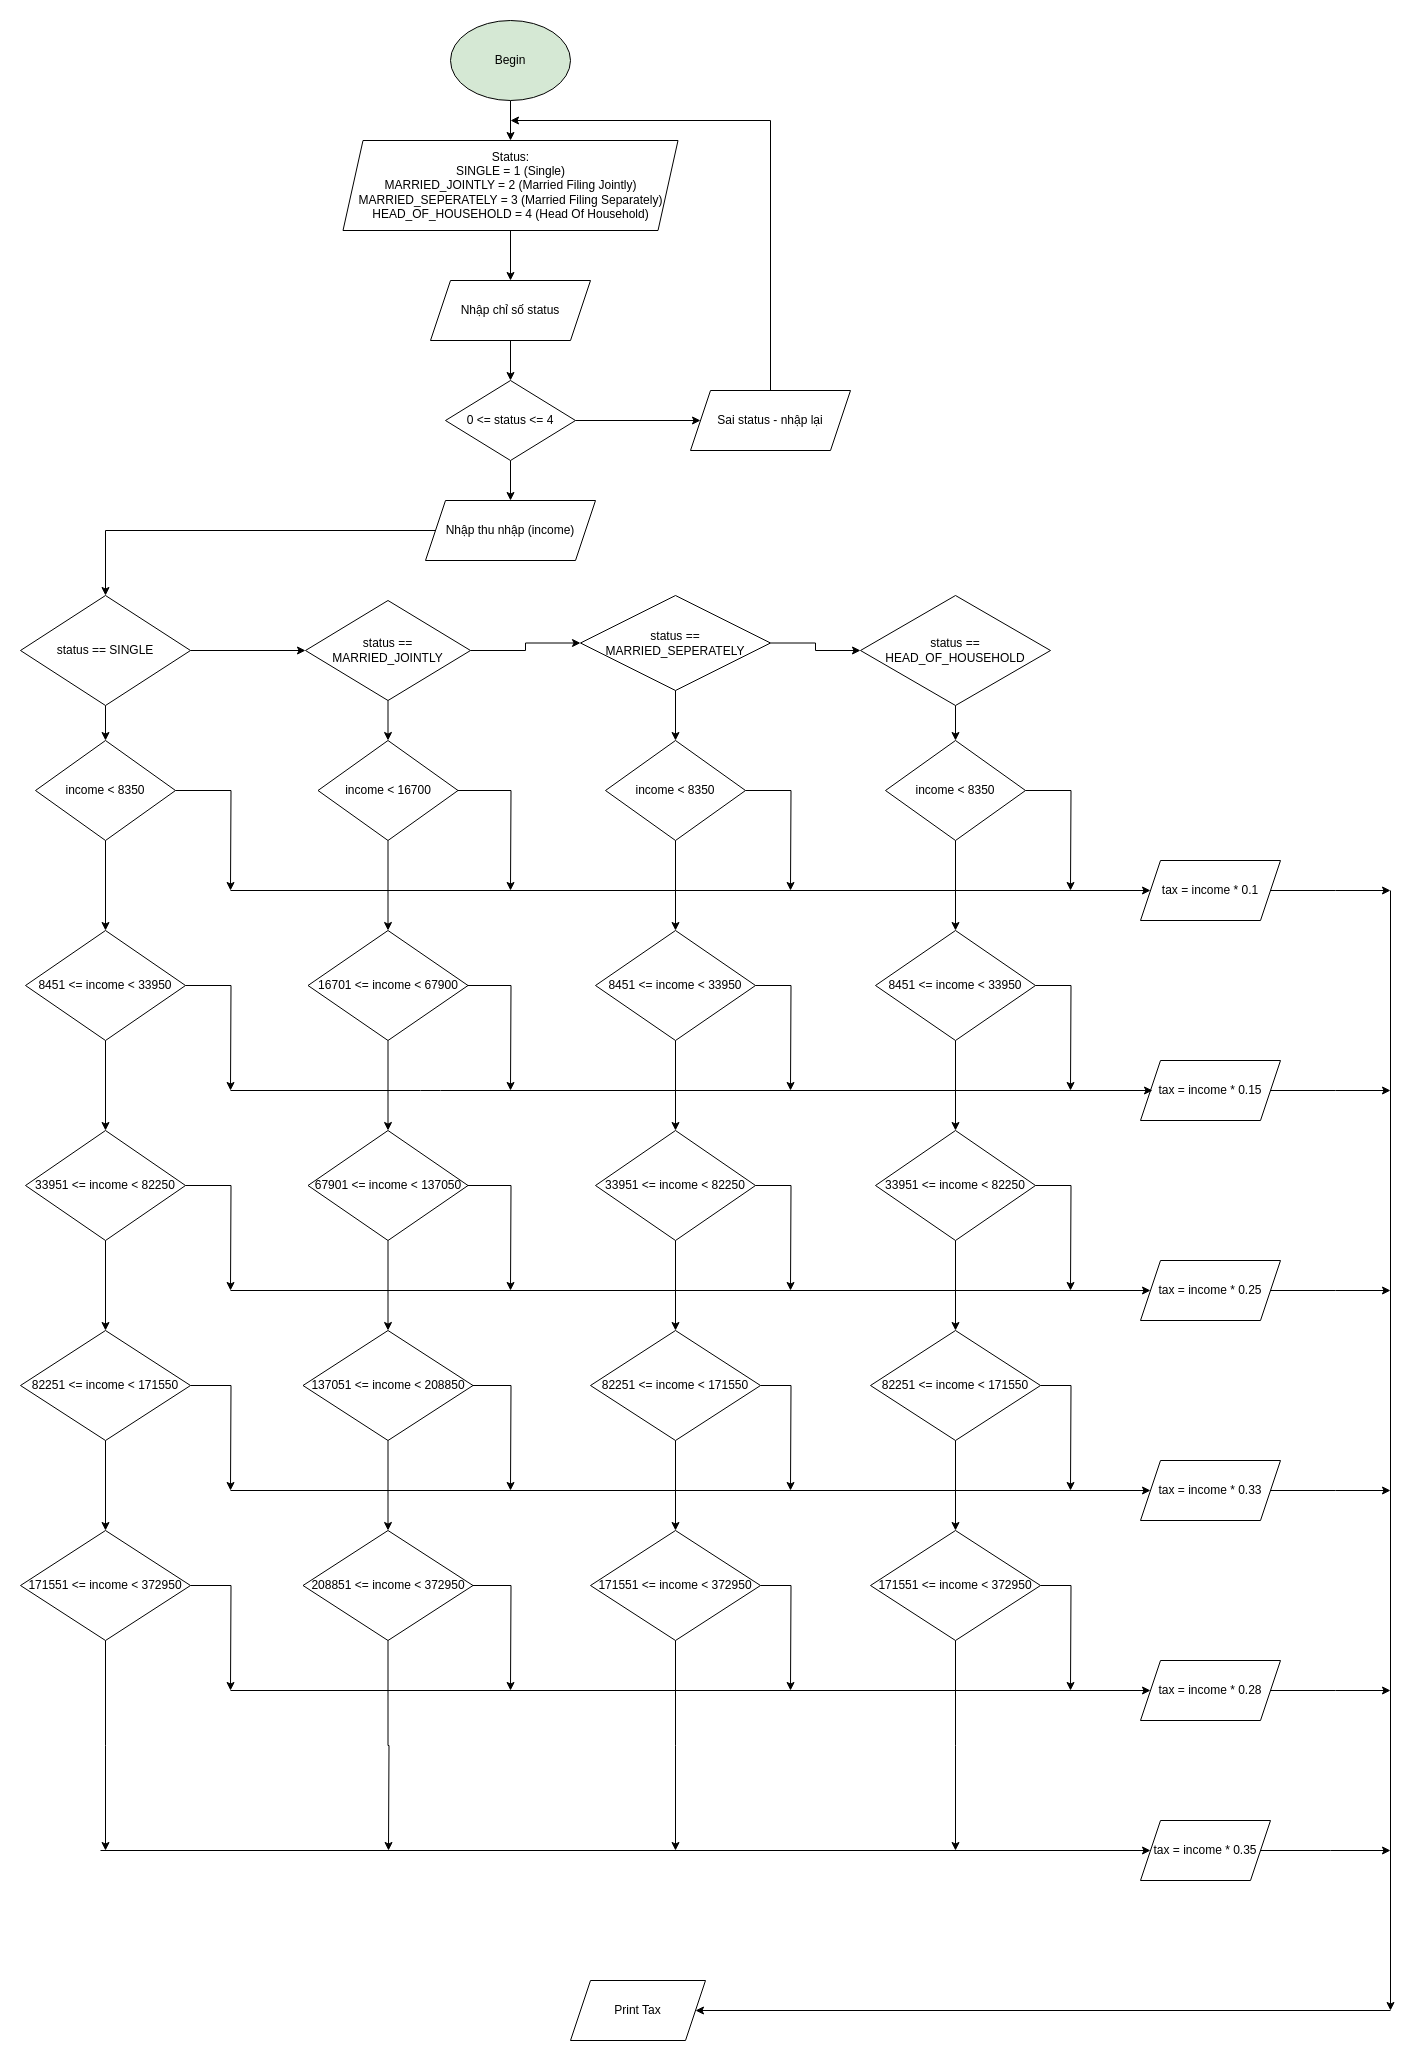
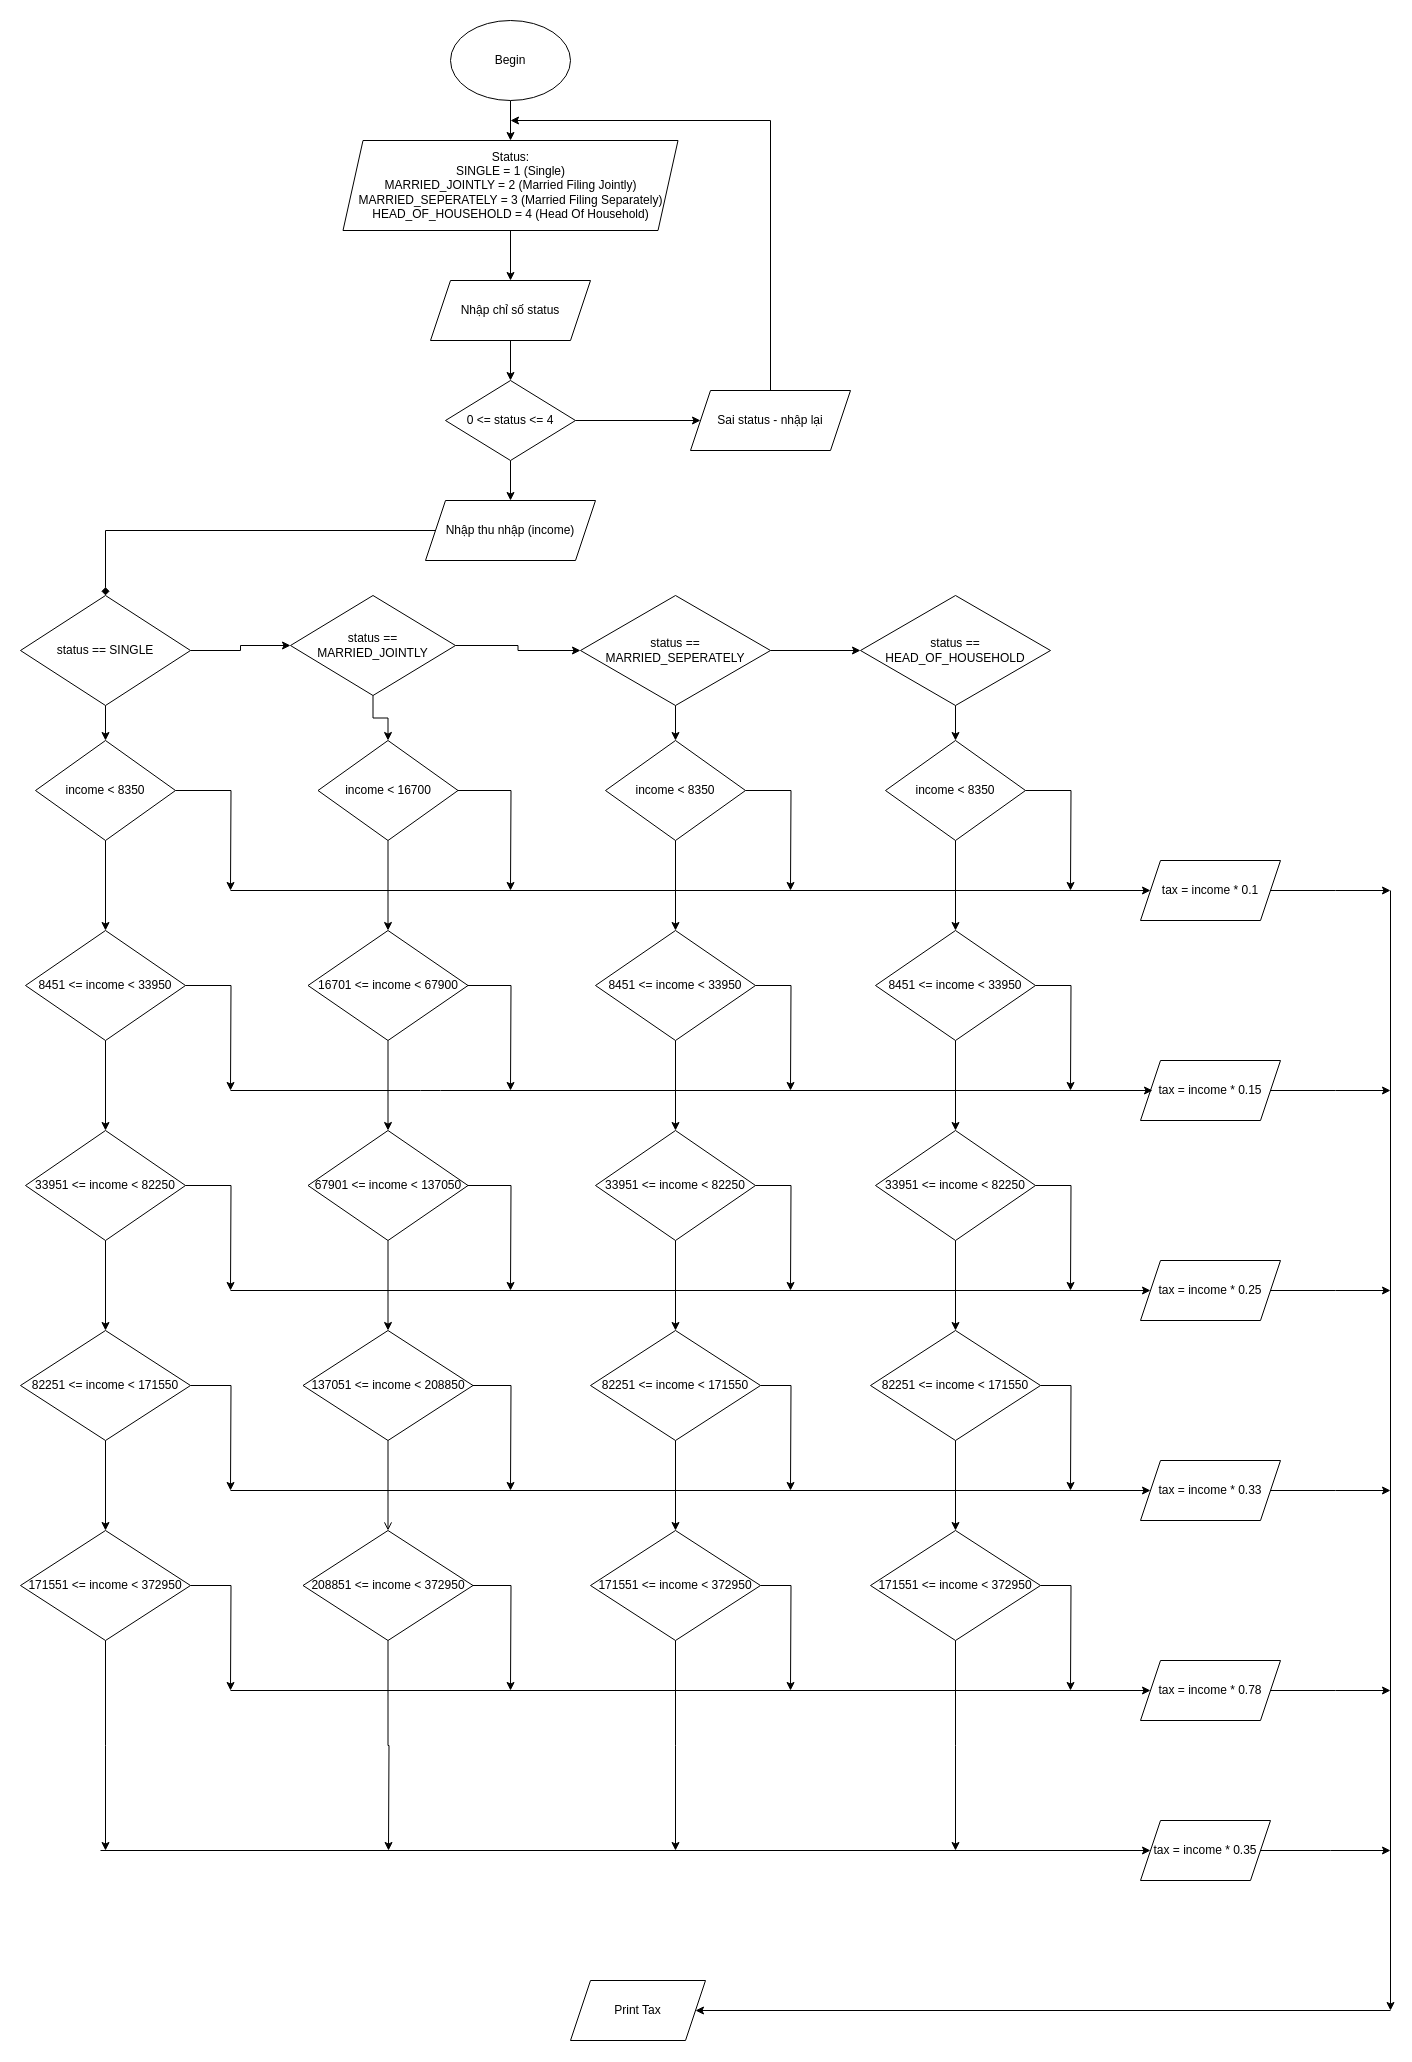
(511, 61) -> (511, 61)
(106, 587) -> (106, 586)
(676, 643) -> (676, 651)
(388, 651) -> (373, 646)
(388, 1522) -> (388, 1524)
(1211, 1691) -> (1211, 1691)
